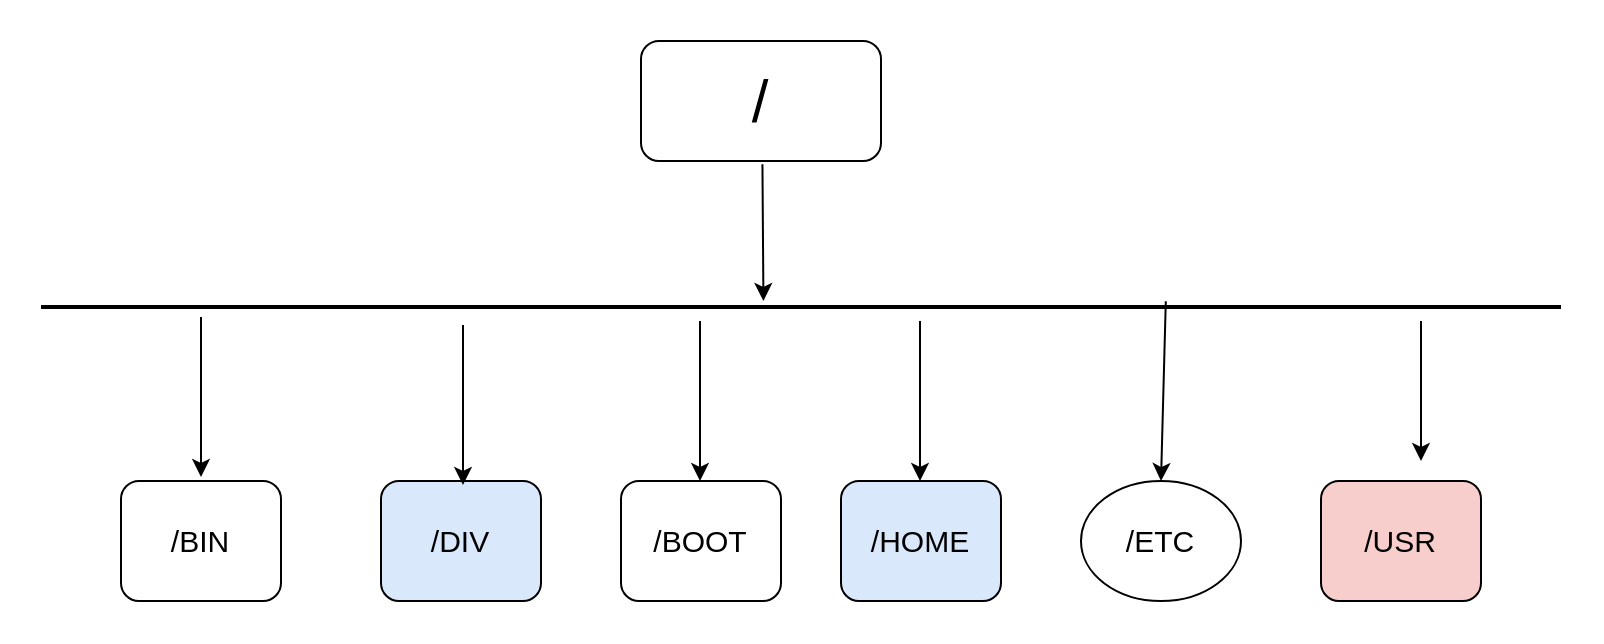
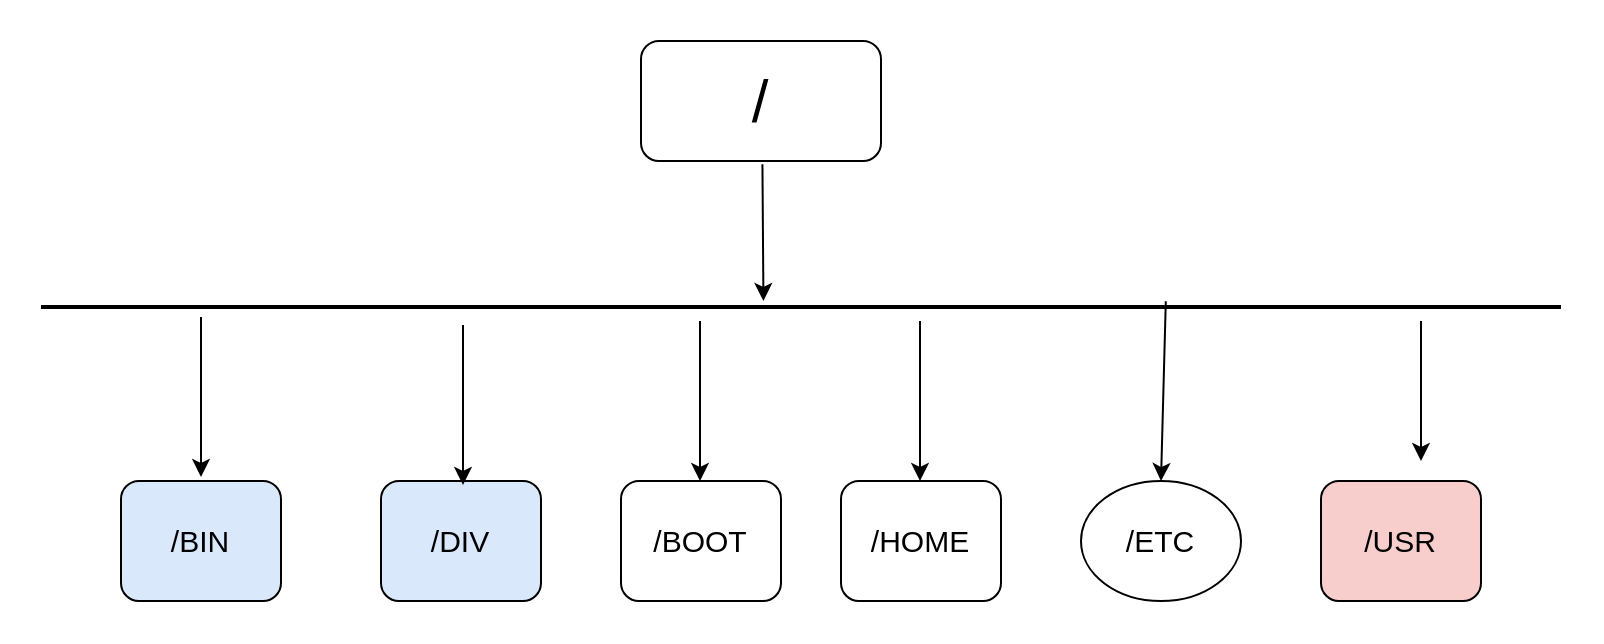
(201, 541) -> (201, 541)
(921, 541) -> (921, 541)
